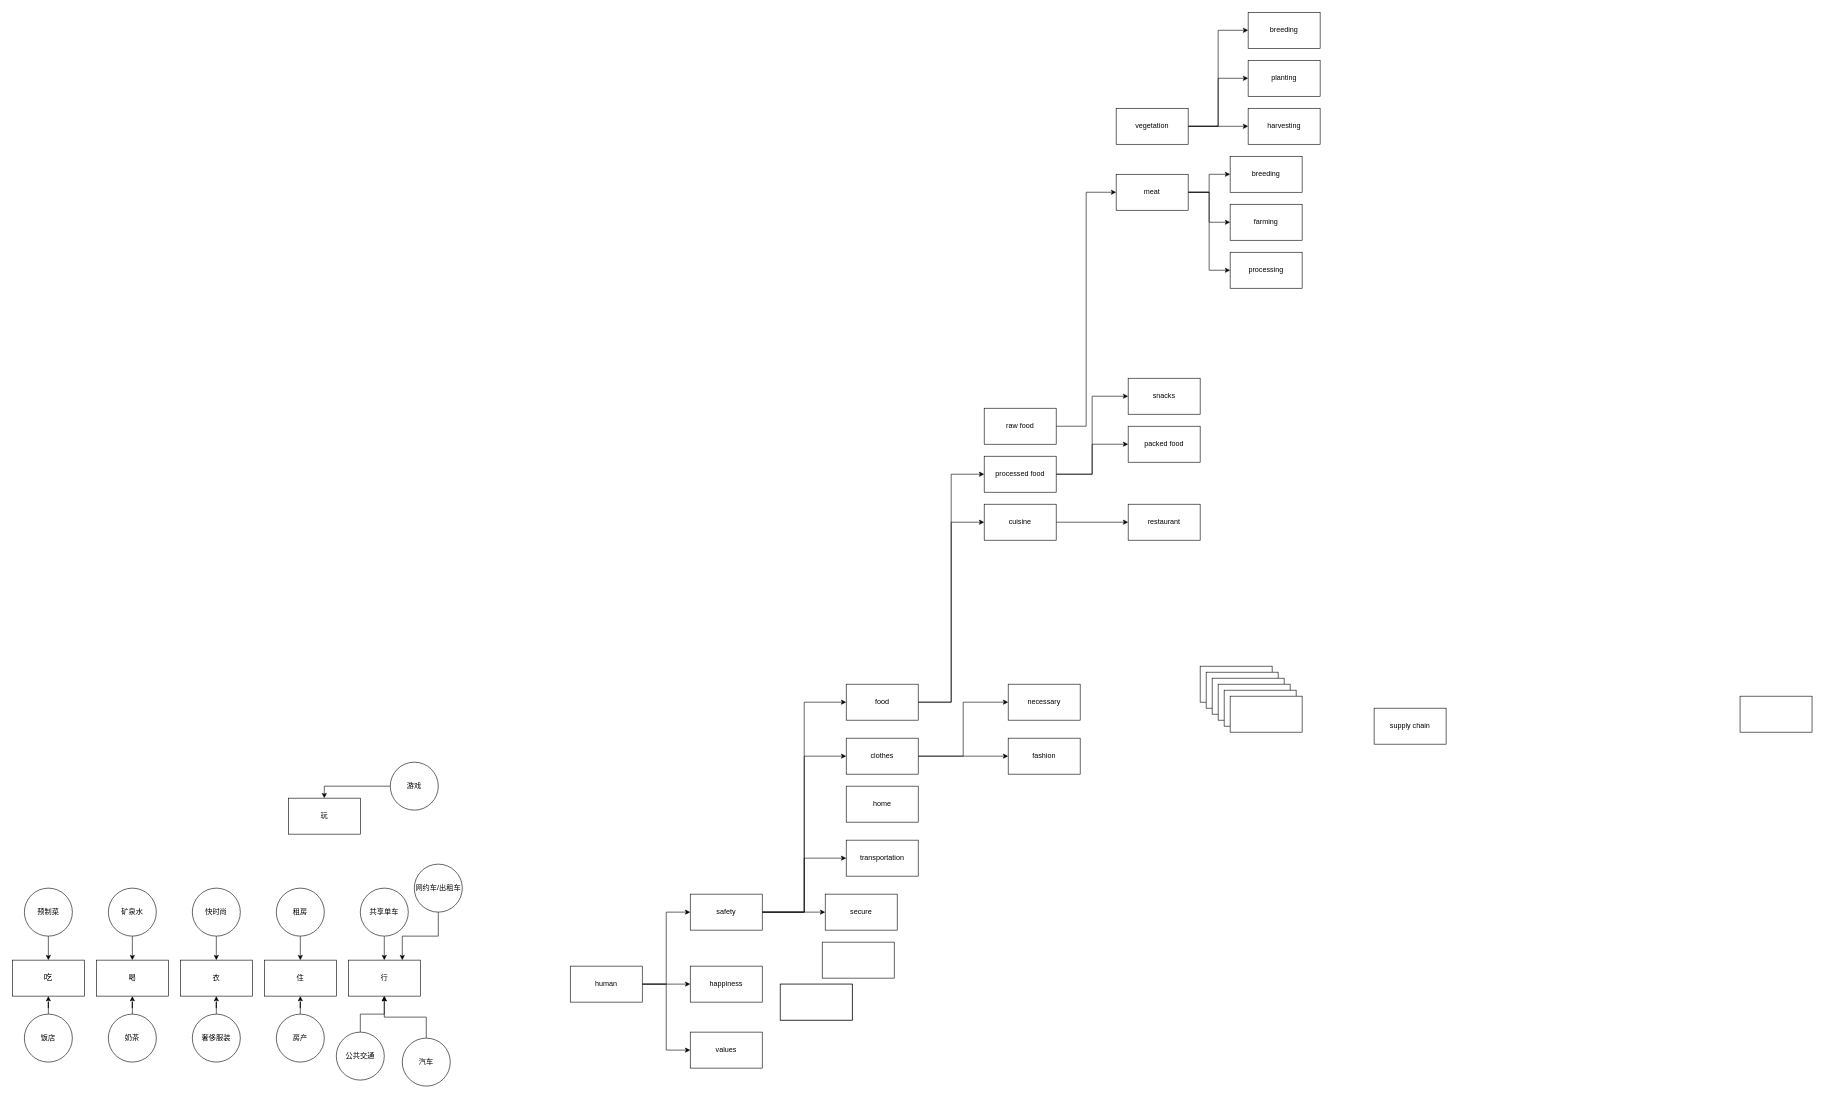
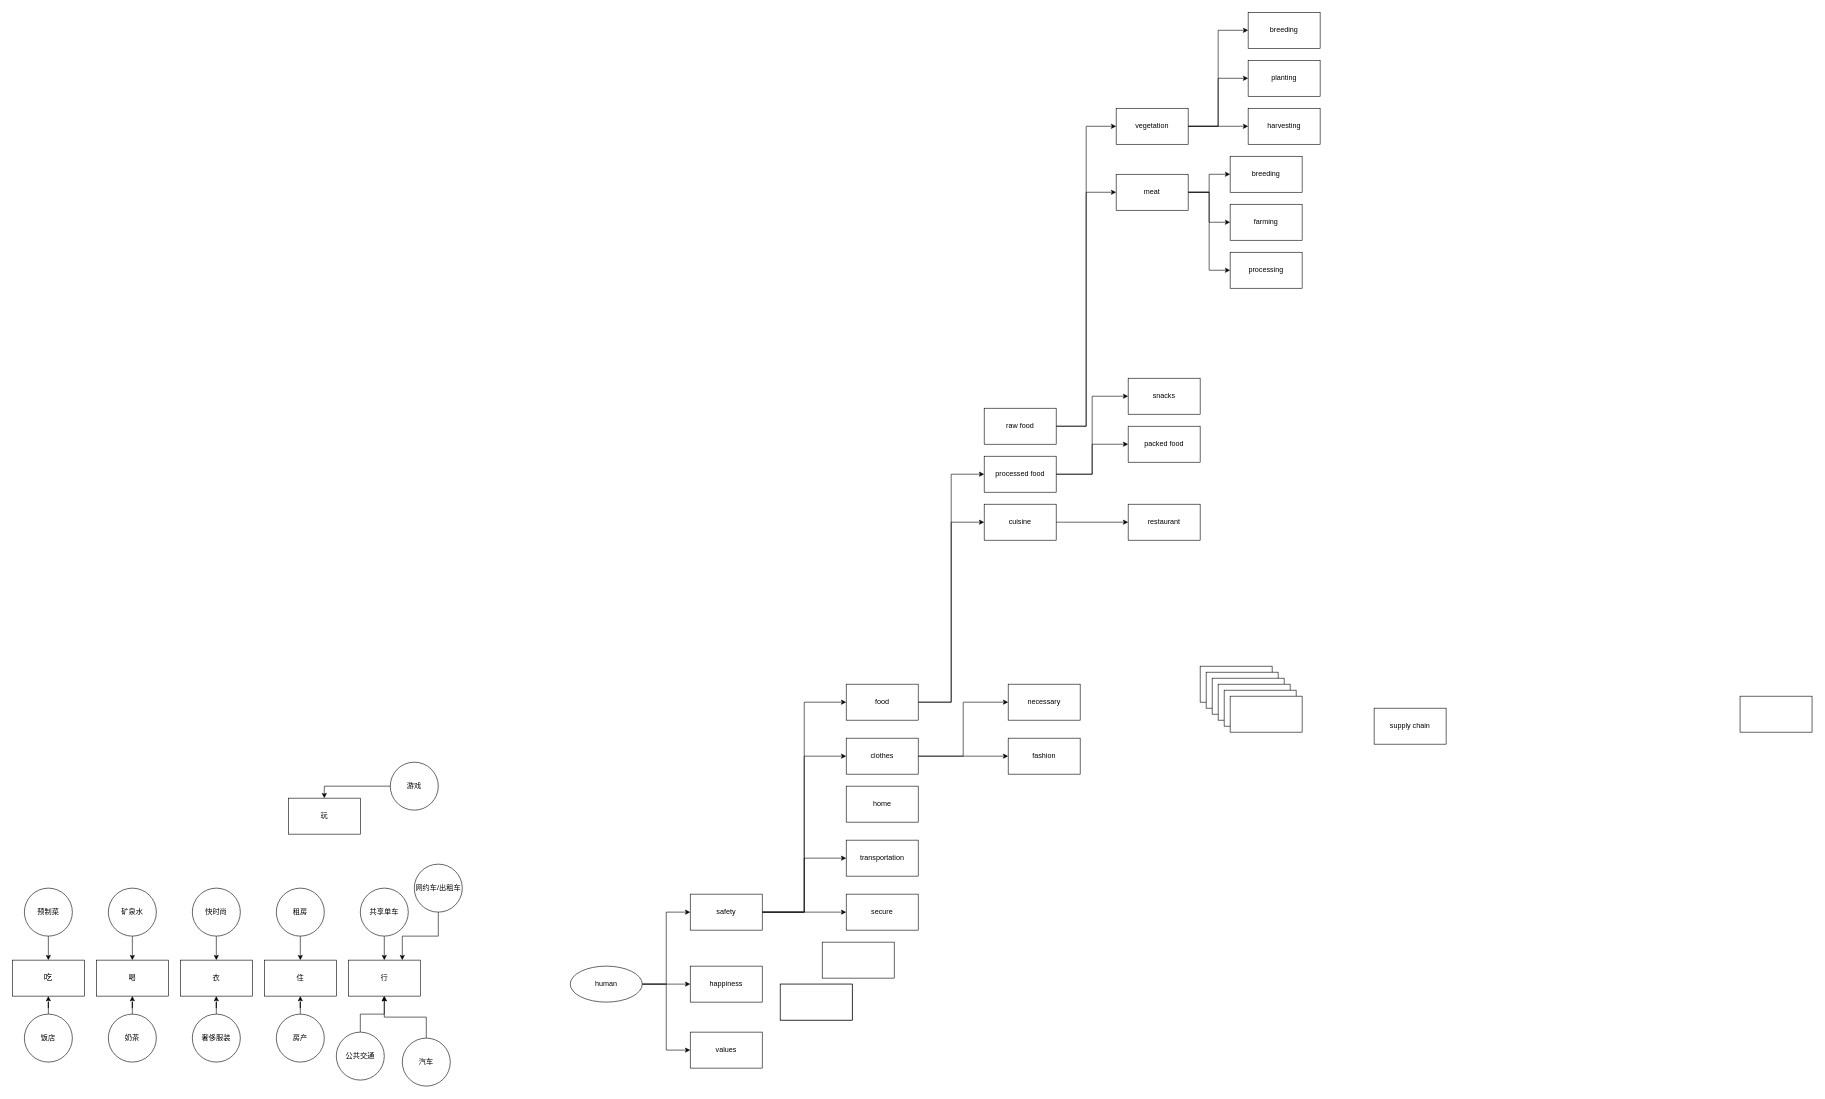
none -> (1086, 126)
(861, 912) -> (882, 912)
(606, 984) -> (606, 984)
